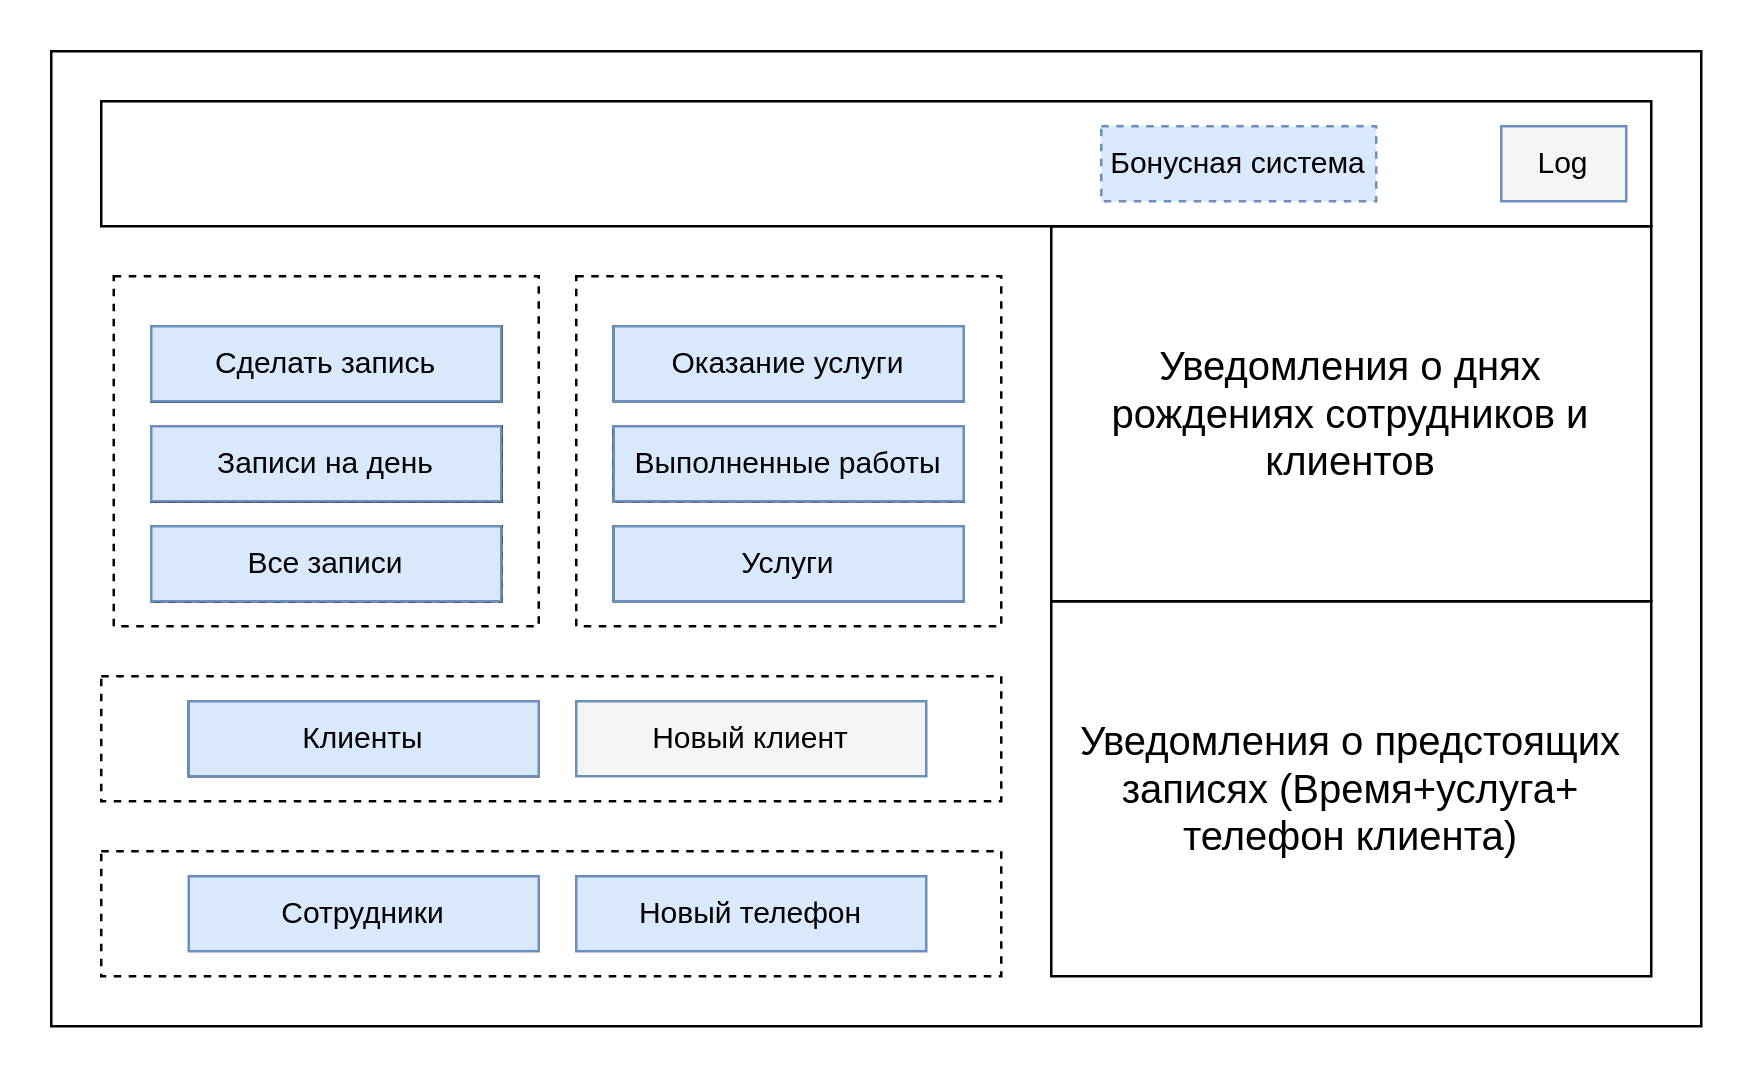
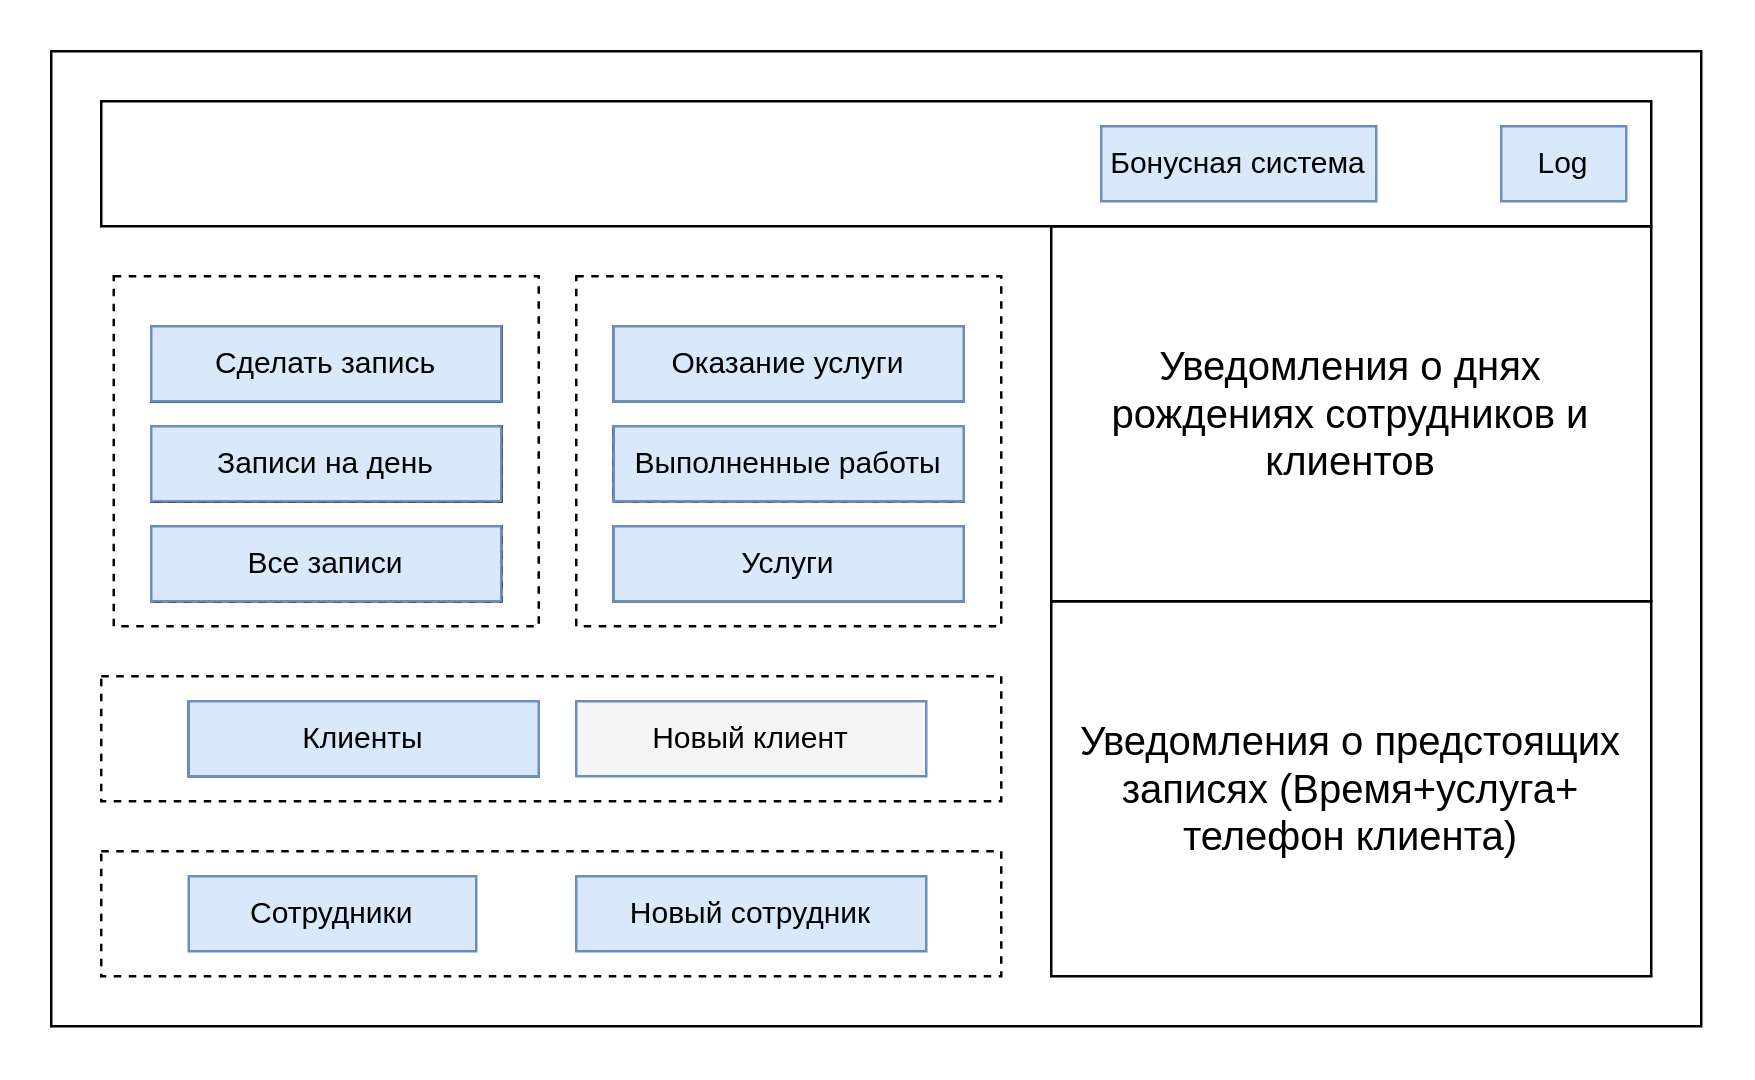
(1239, 164) -> (1239, 164)
(1564, 164) -> (1564, 164)
(364, 914) -> (333, 914)
(751, 914) -> (751, 914)
